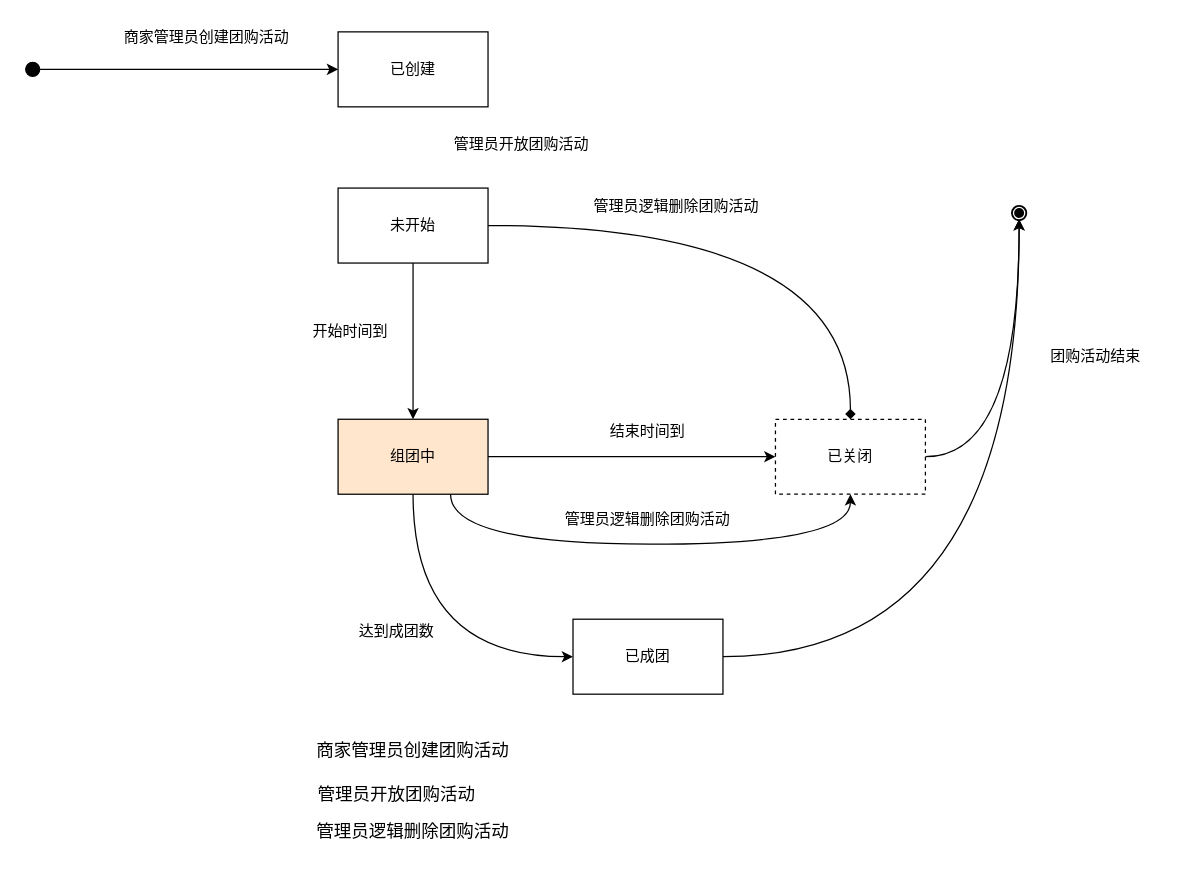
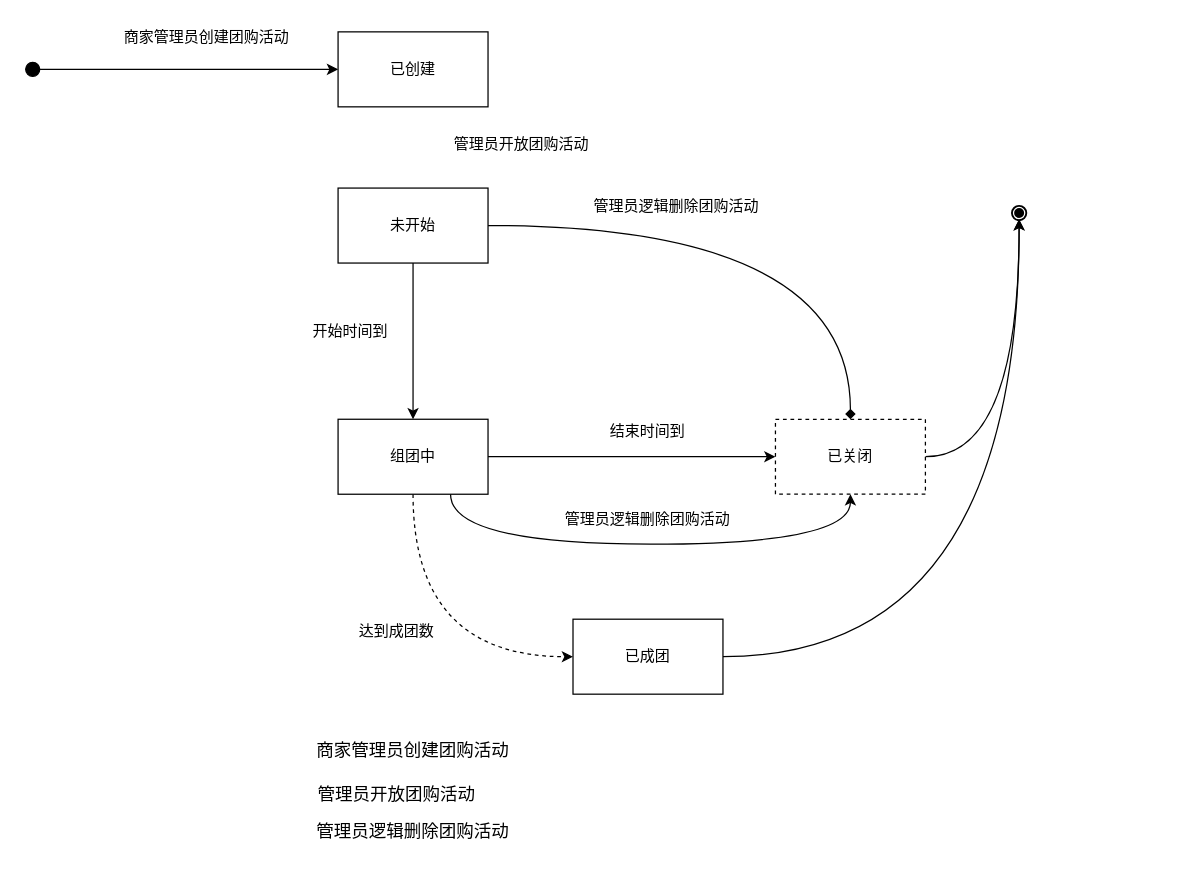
(1096, 357) -> none
(413, 457) -> (413, 457)
(450, 615) -> (450, 615)
